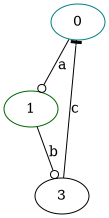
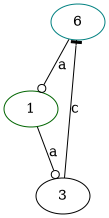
(78, 22) -> (78, 22)
(54, 152) -> (54, 152)
